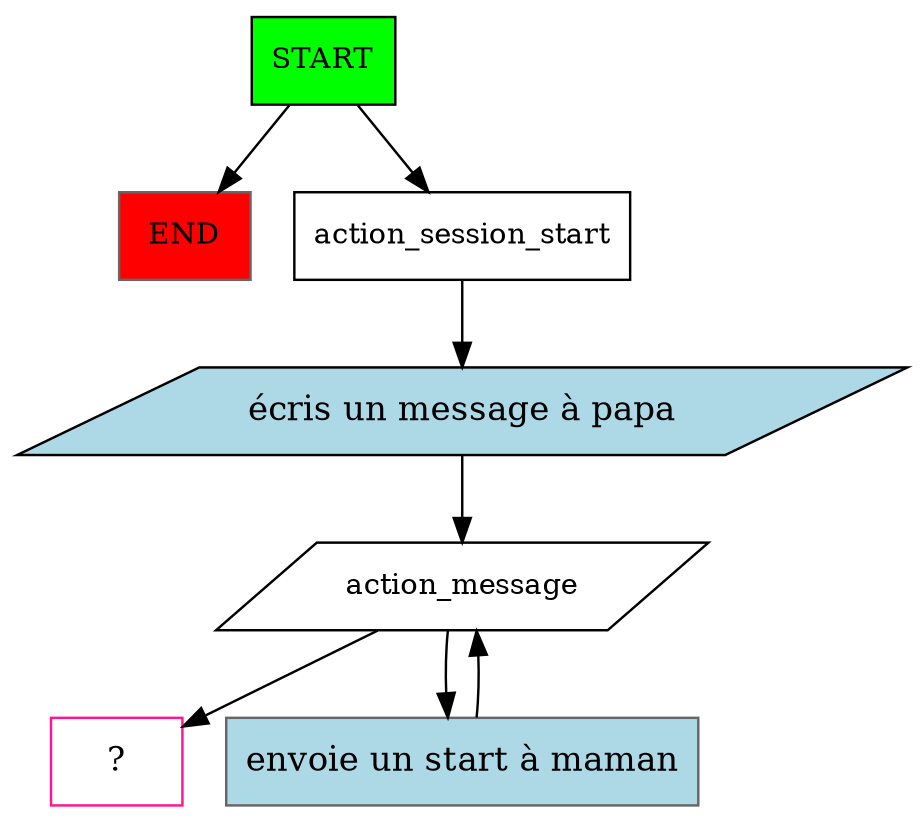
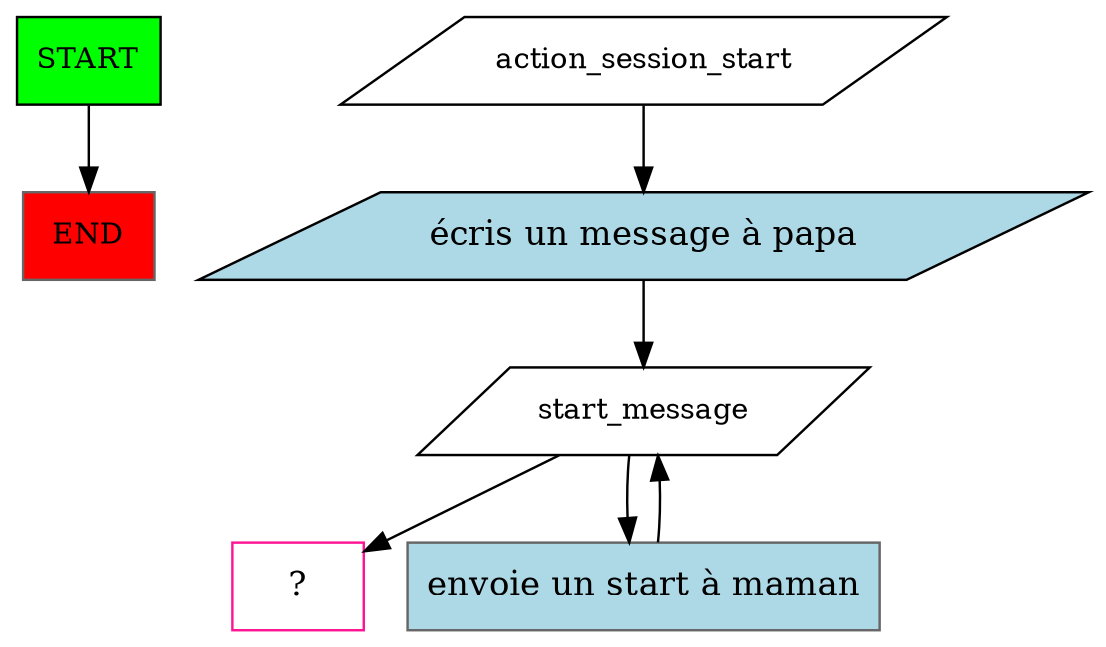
(385, 139) -> none
(462, 236) -> (644, 61)
(462, 586) -> (644, 411)
